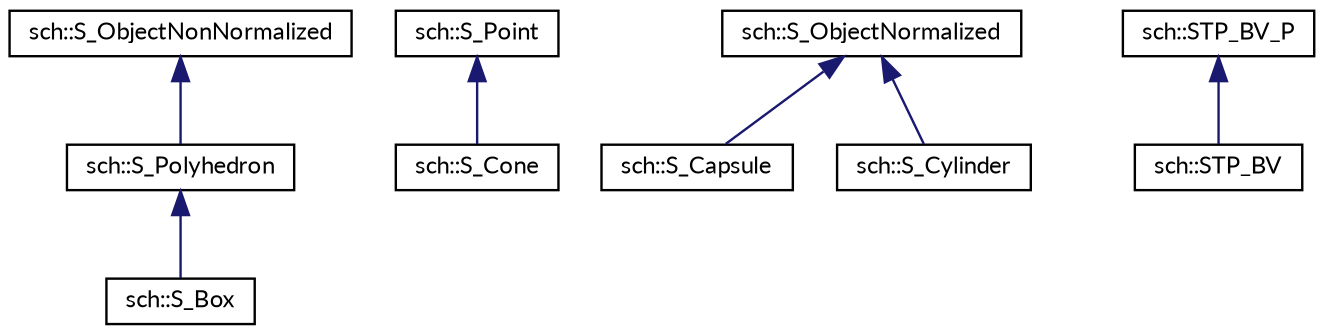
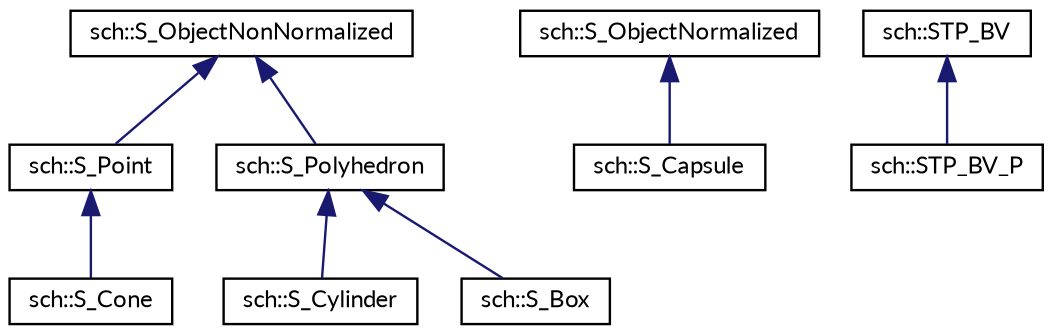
none -> (157, 108)
(908, 112) -> (324, 247)
(1219, 113) -> (947, 113)
